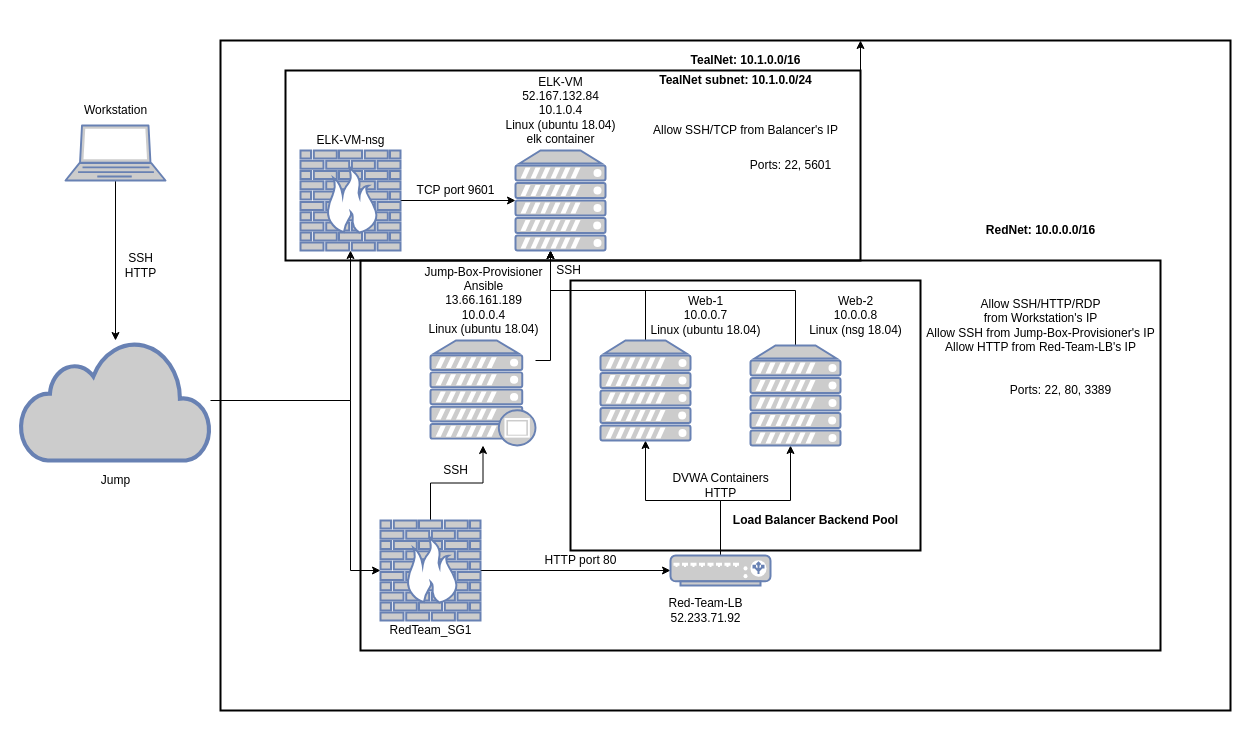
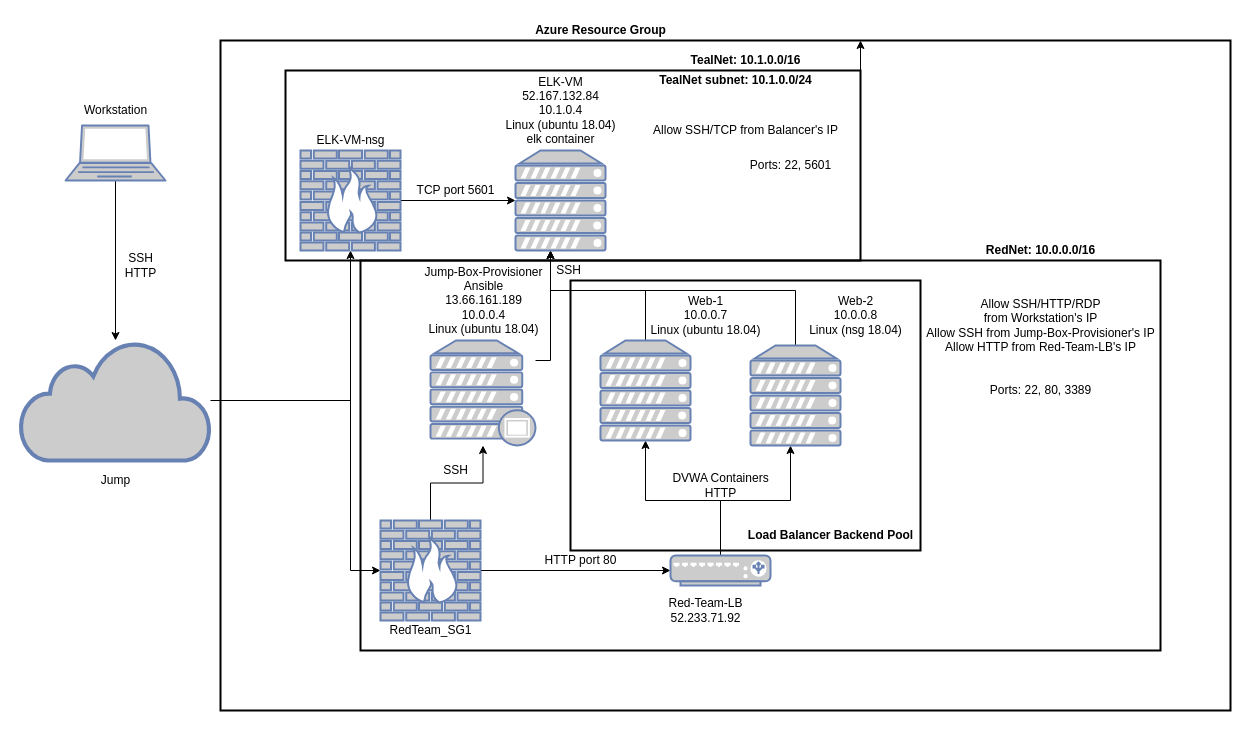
none -> (601, 31)
(456, 191) -> (456, 191)
(1041, 231) -> (1041, 251)
(1061, 391) -> (1041, 391)
(816, 521) -> (831, 536)
